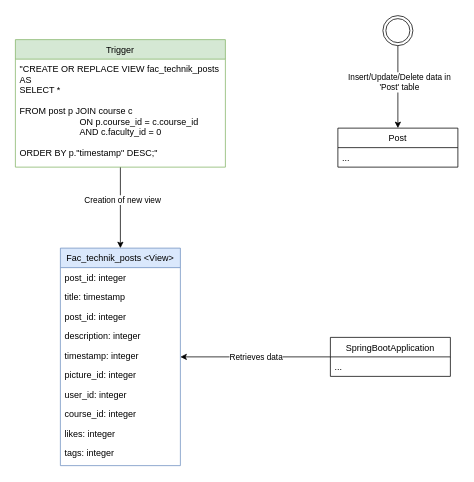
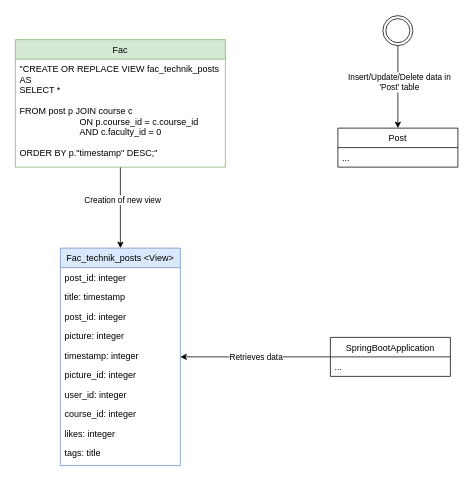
(120, 50) -> (120, 50)
(109, 336) -> (100, 336)
(94, 453) -> (88, 453)
